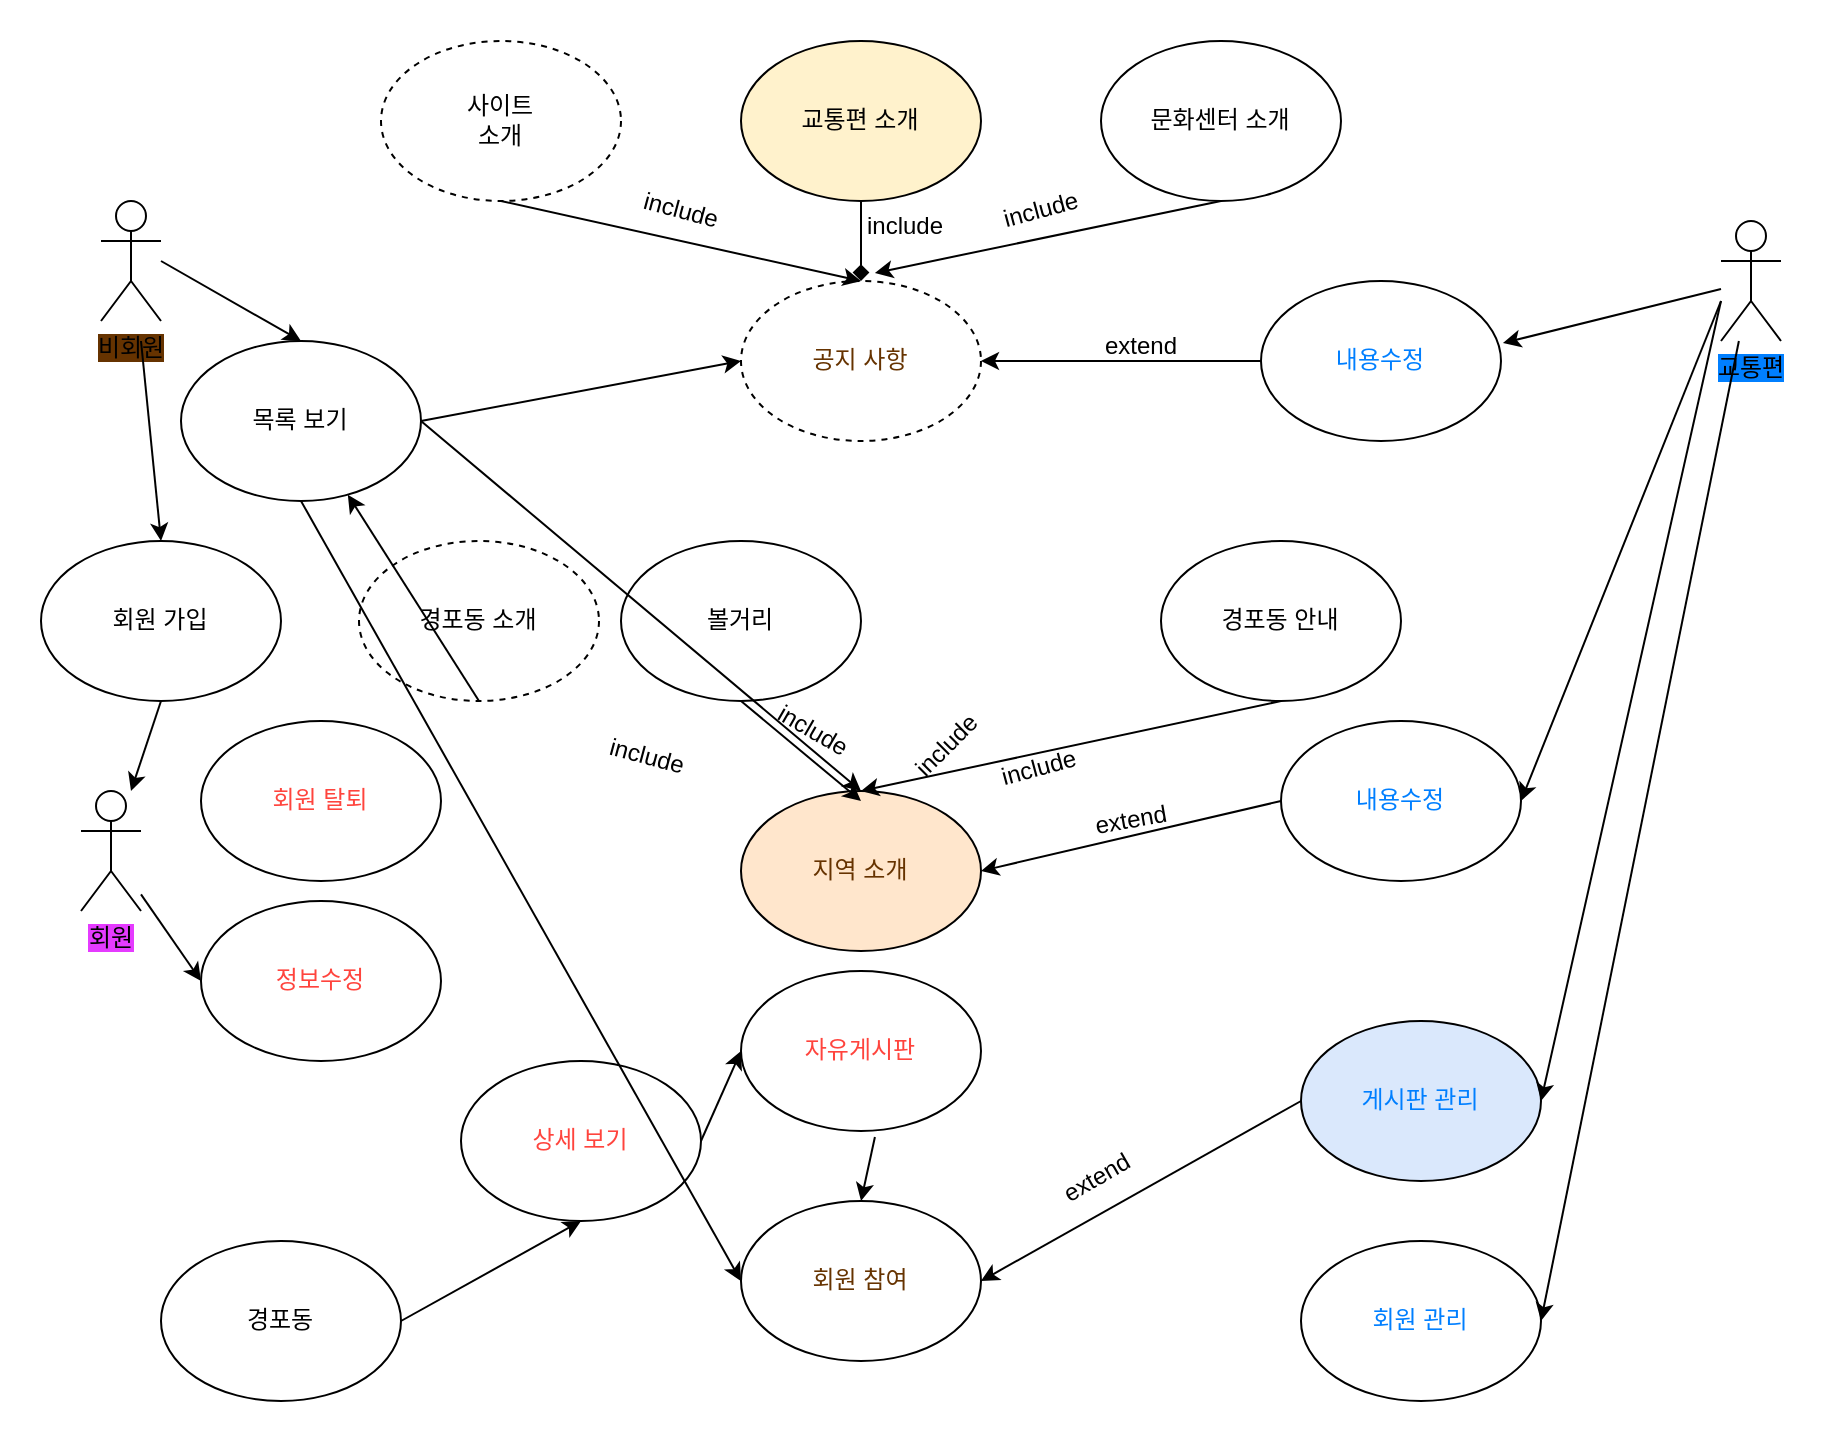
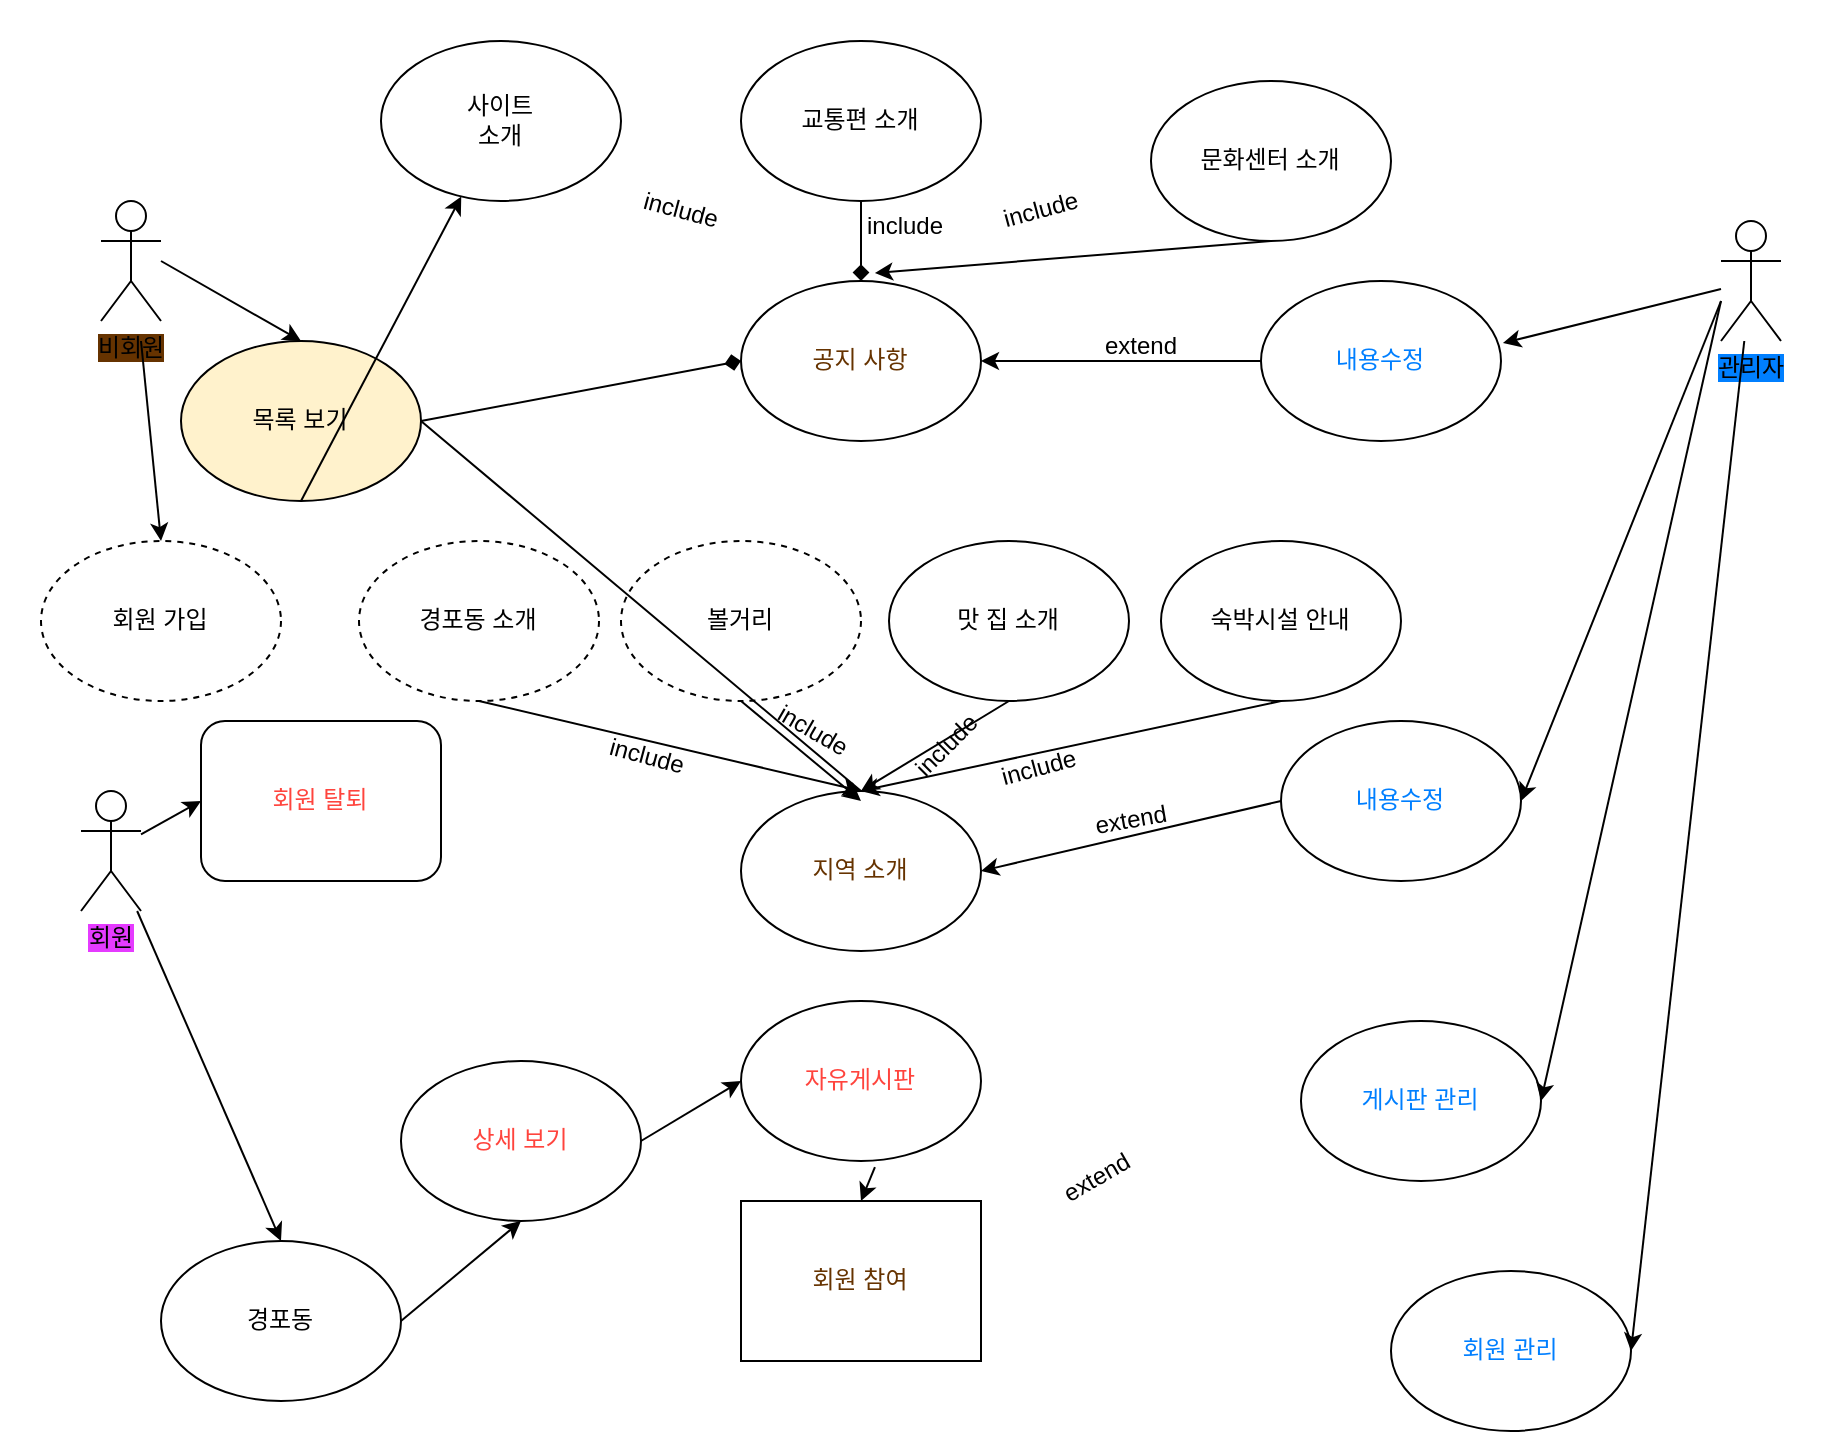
(501, 121) -> (501, 121)
(861, 121) -> (861, 121)
(1221, 121) -> (1271, 161)
(675, 240) -> none
(861, 361) -> (861, 361)
(726, 364) -> (725, 364)
(1752, 369) -> (1752, 369)
(301, 421) -> (301, 421)
(417, 604) -> (658, 743)
(161, 621) -> (161, 621)
(741, 621) -> (741, 621)
none -> (1009, 621)
(1281, 621) -> (1281, 621)
(148, 740) -> none
none -> (940, 743)
(848, 780) -> (853, 785)
(321, 801) -> (321, 801)
(478, 814) -> (378, 355)
none -> (166, 821)
(861, 871) -> (861, 871)
(167, 932) -> none
(321, 981) -> none
(861, 1051) -> (861, 1081)
none -> (206, 1070)
(1421, 1101) -> (1421, 1101)
(581, 1141) -> (521, 1141)
(1147, 1188) -> none
(861, 1281) -> (861, 1281)
(1421, 1321) -> (1511, 1351)
